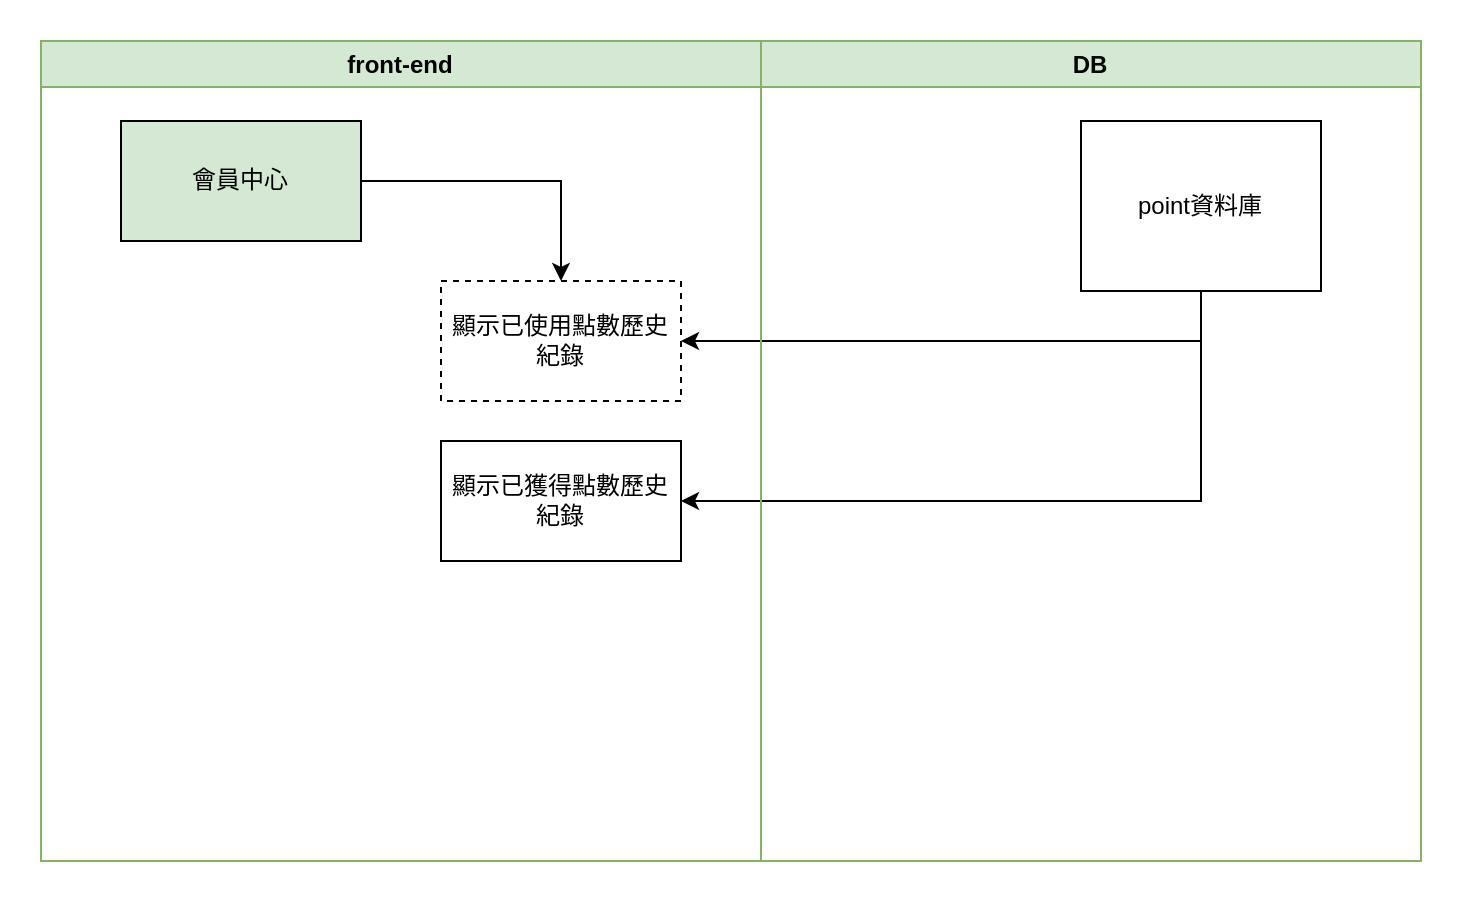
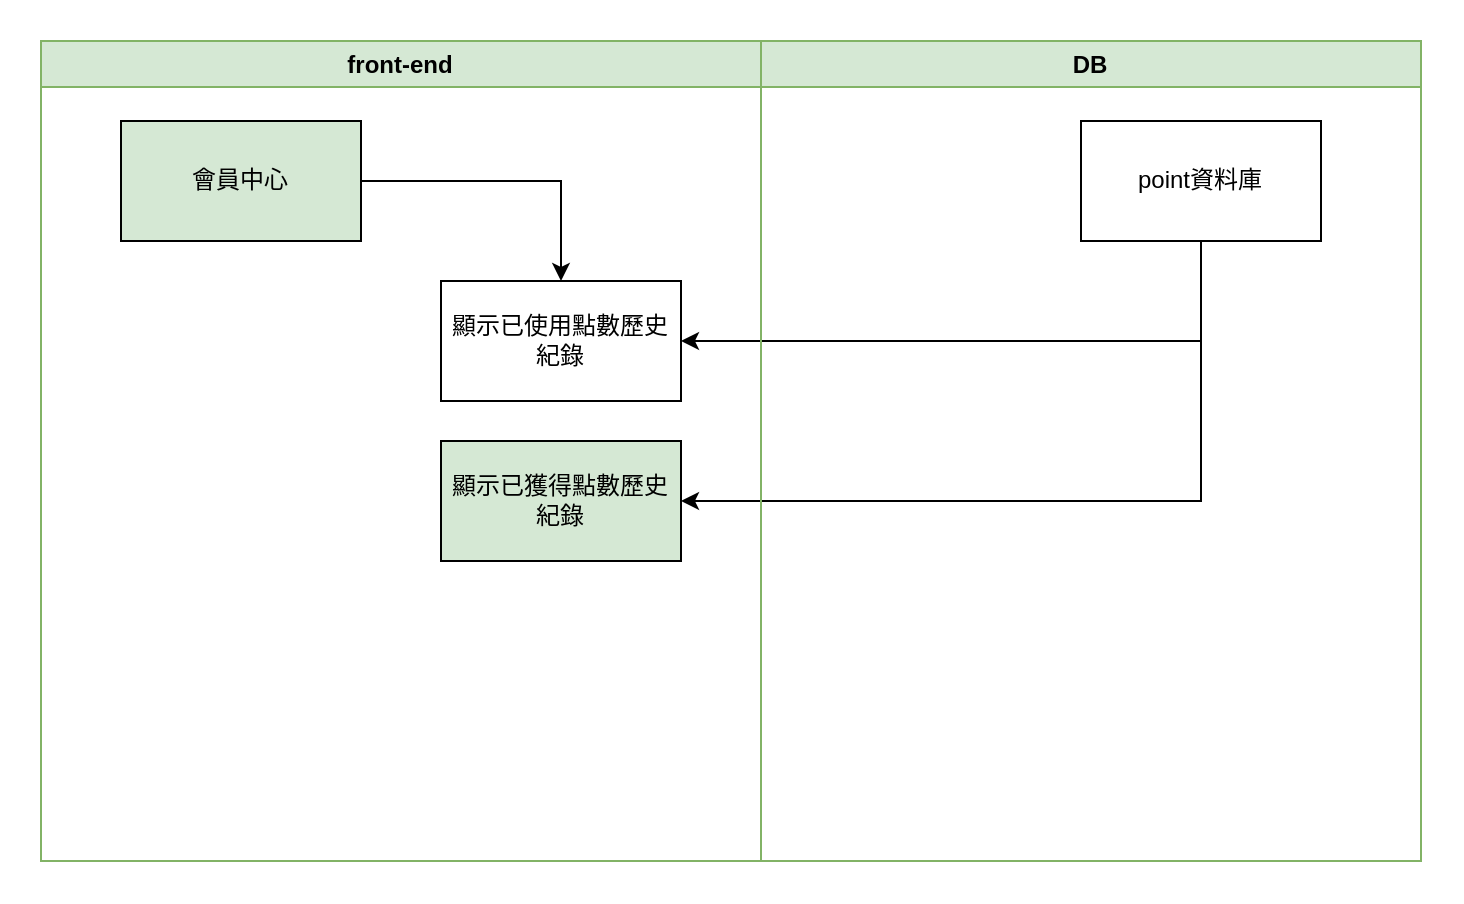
(1201, 206) -> (1201, 181)
(561, 341) -> (561, 341)
(561, 501) -> (561, 501)
